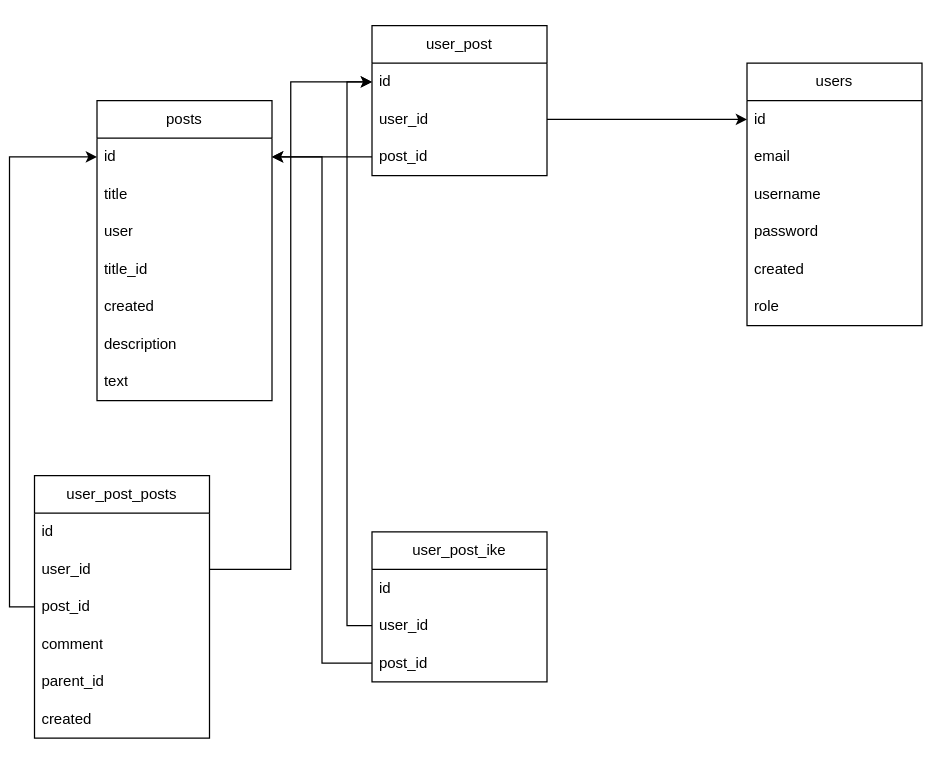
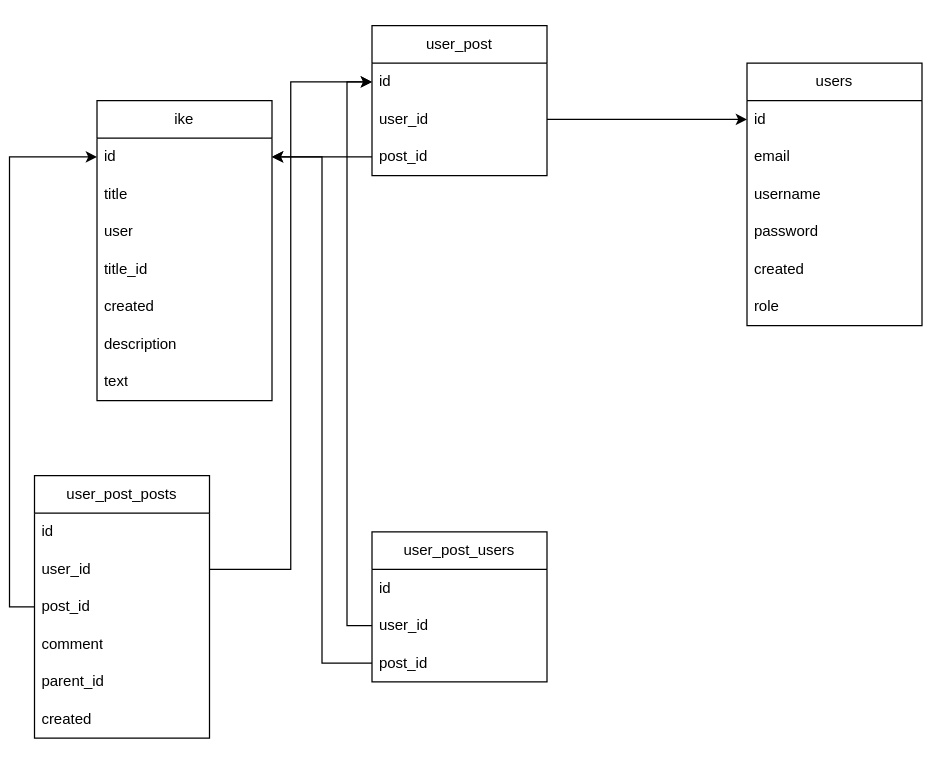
(184, 119) -> (184, 119)
(459, 551) -> (459, 551)
